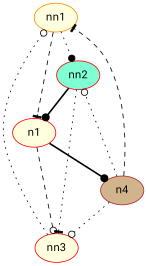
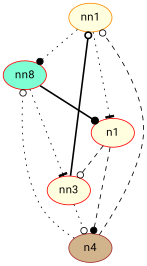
(45, 73) -> (101, 73)
(78, 75) -> (25, 75)
(119, 95) -> (143, 136)
(4, 136) -> (80, 104)
(76, 160) -> (102, 187)
(92, 217) -> (78, 216)
